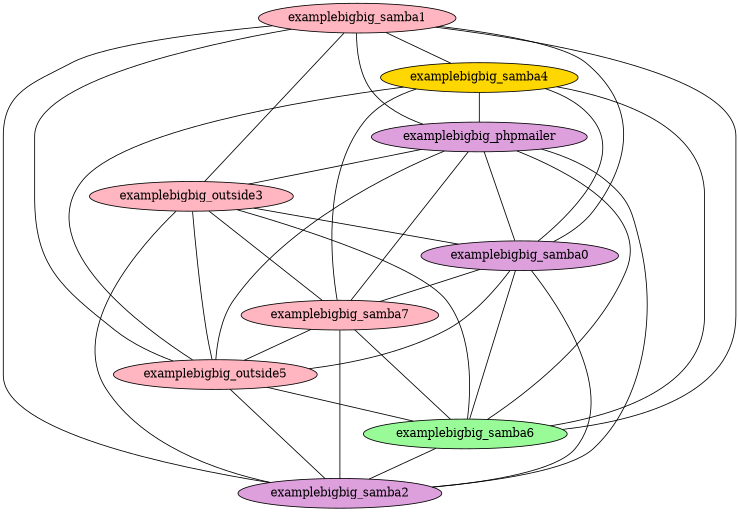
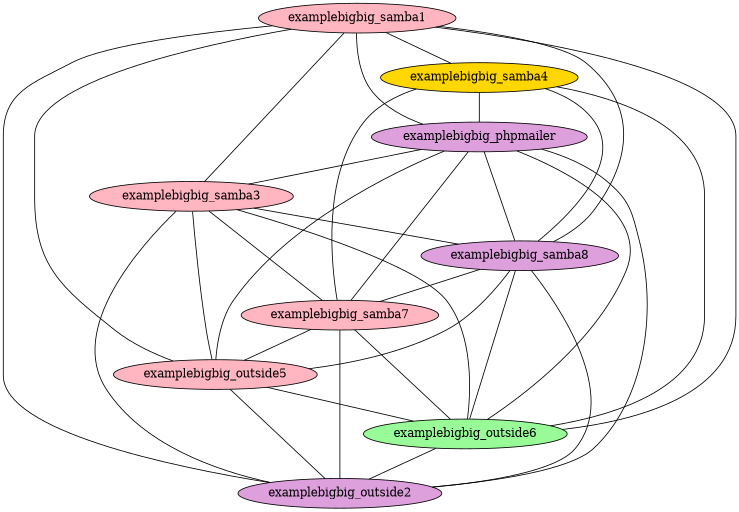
(125, 152) -> none
(191, 196) -> (191, 196)
(520, 256) -> (520, 256)
(465, 434) -> (465, 434)
(340, 493) -> (340, 493)
